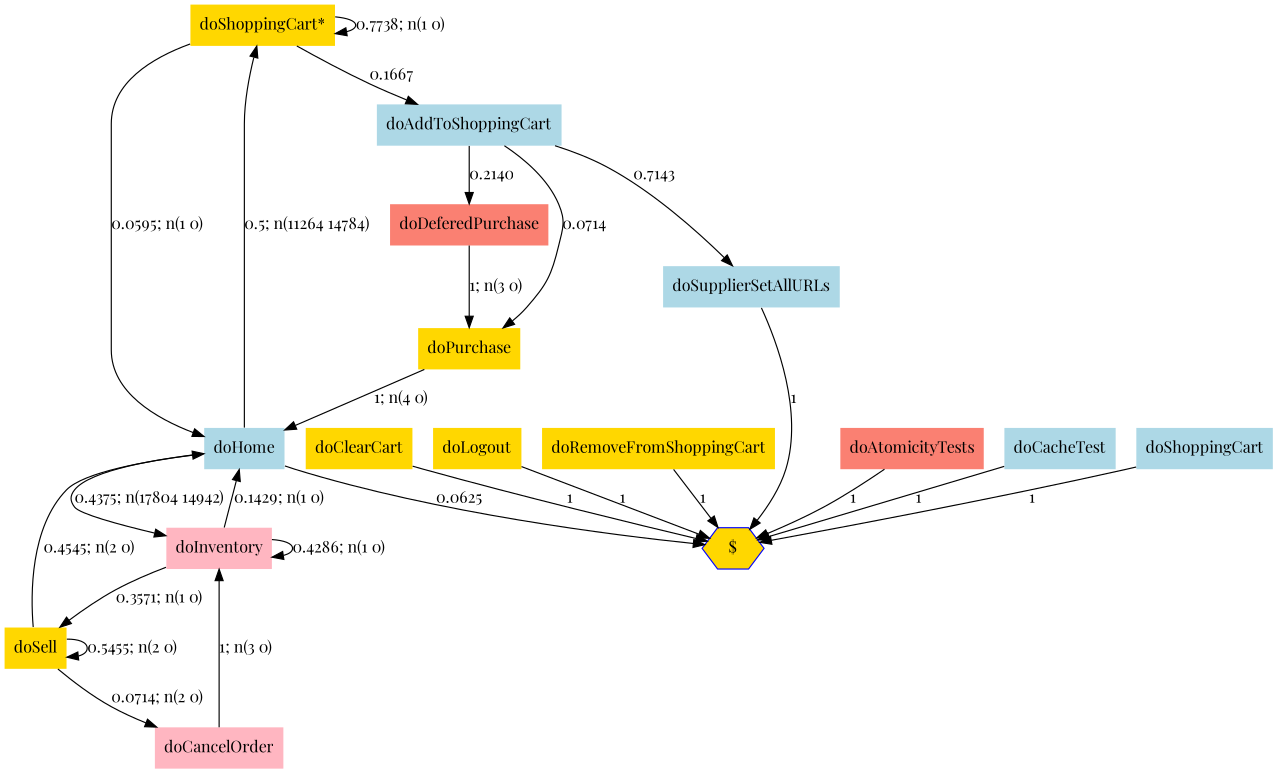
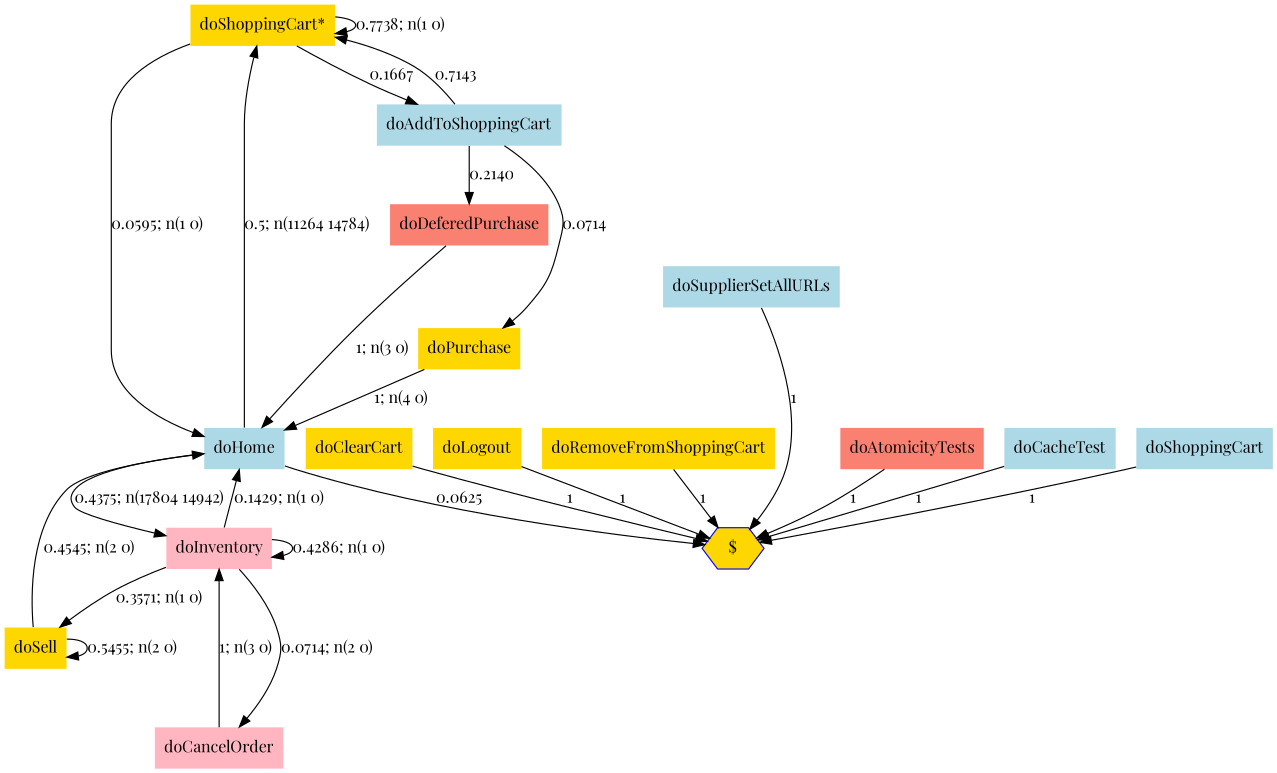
(646, 192) -> (407, 62)
(469, 281) -> (355, 329)
(100, 700) -> (280, 642)
